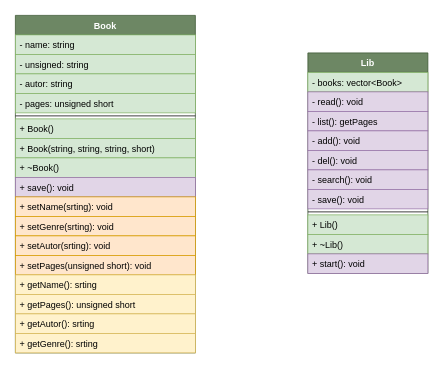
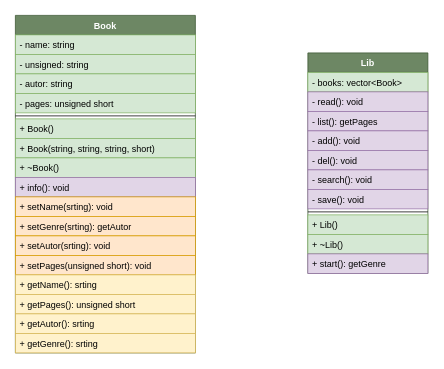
(50, 188) -> (49, 188)
(74, 227) -> (85, 227)
(345, 264) -> (356, 264)
